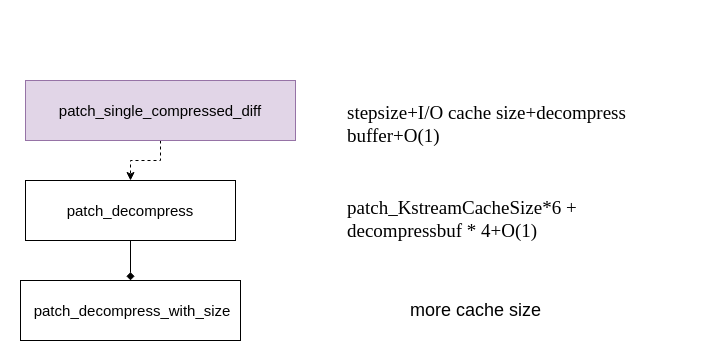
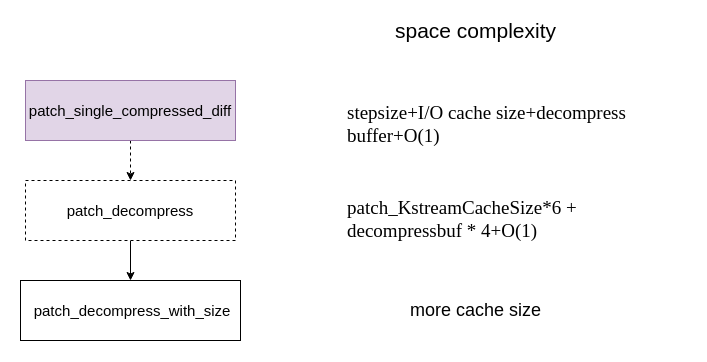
none -> (476, 31)
(161, 111) -> (131, 111)
(131, 211) -> (131, 211)
(131, 272) -> (131, 272)
